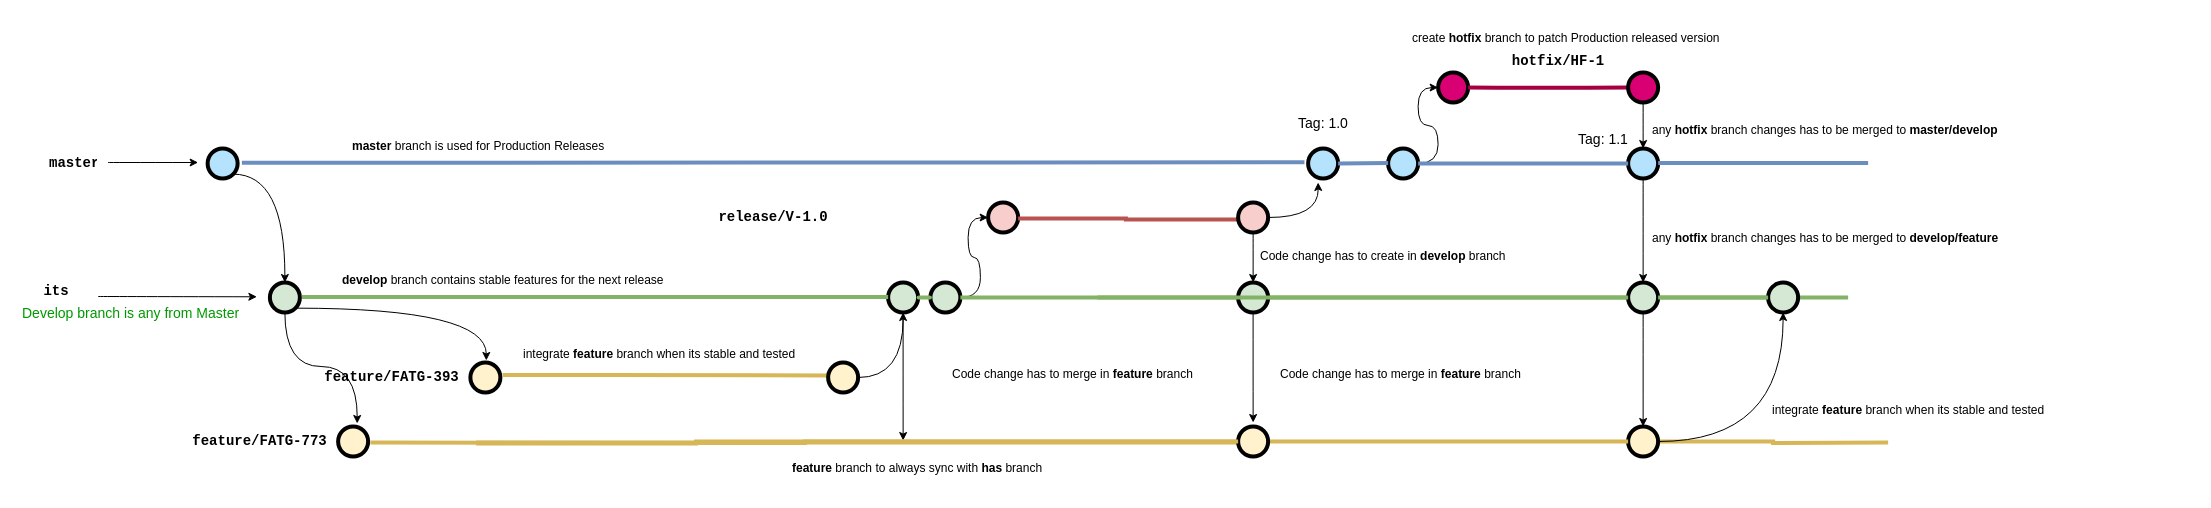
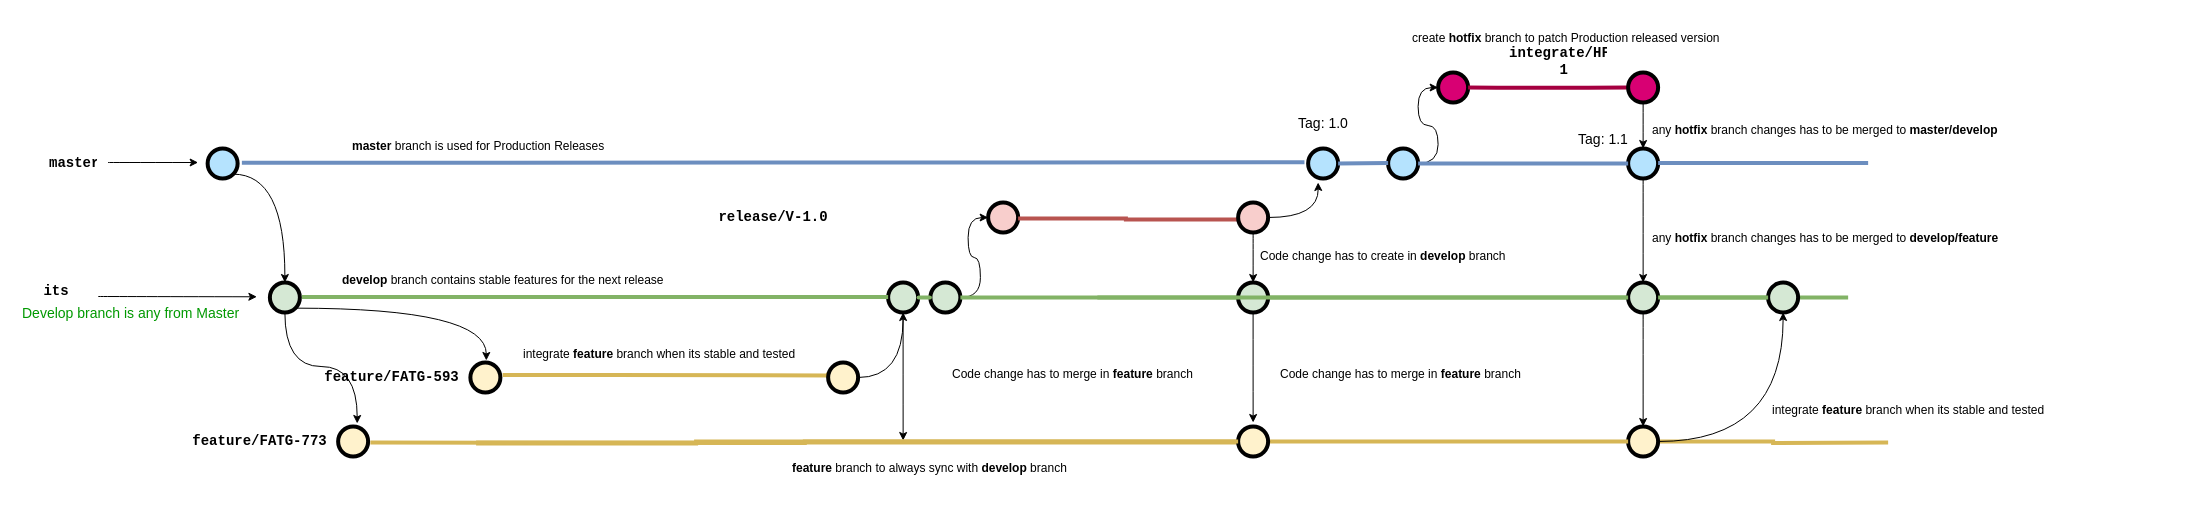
(1559, 62) -> (1559, 62)
(392, 378) -> (392, 378)
(930, 469) -> (942, 469)
